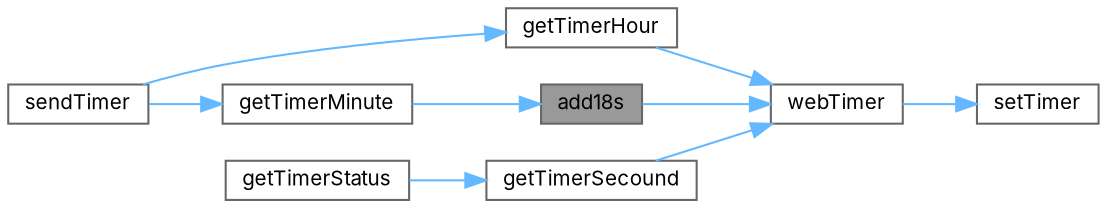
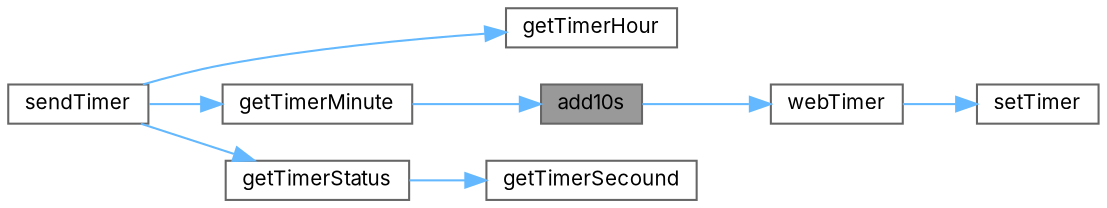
(704, 63) -> none
(592, 104) -> (592, 104)
none -> (187, 139)
(704, 145) -> none
